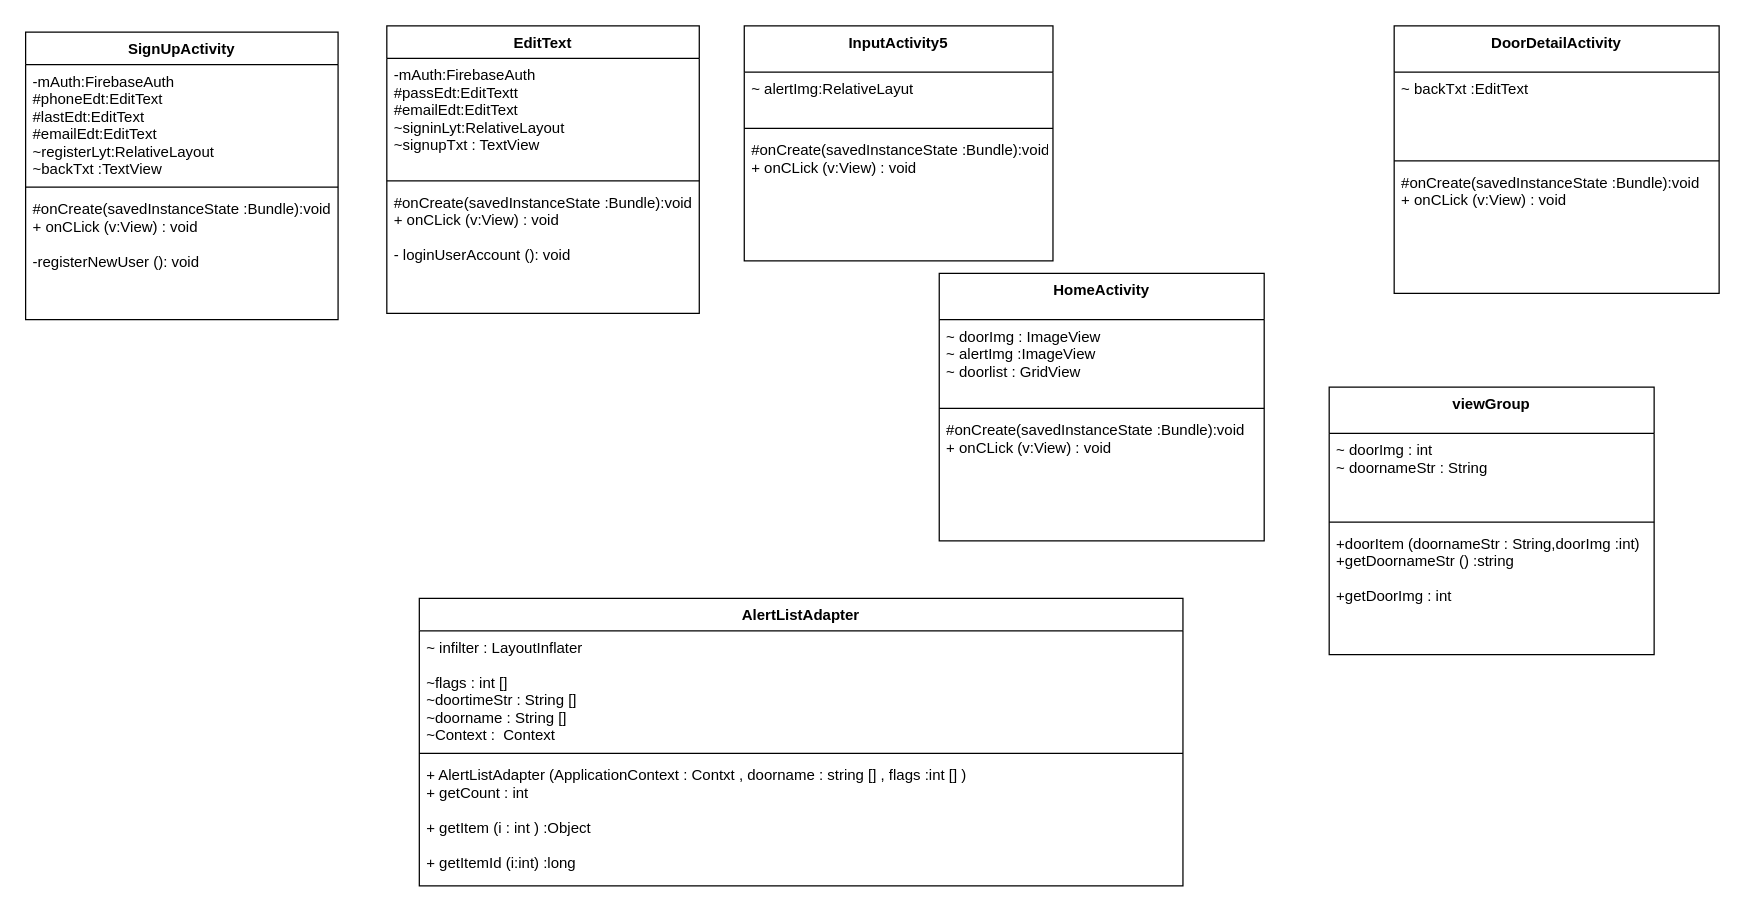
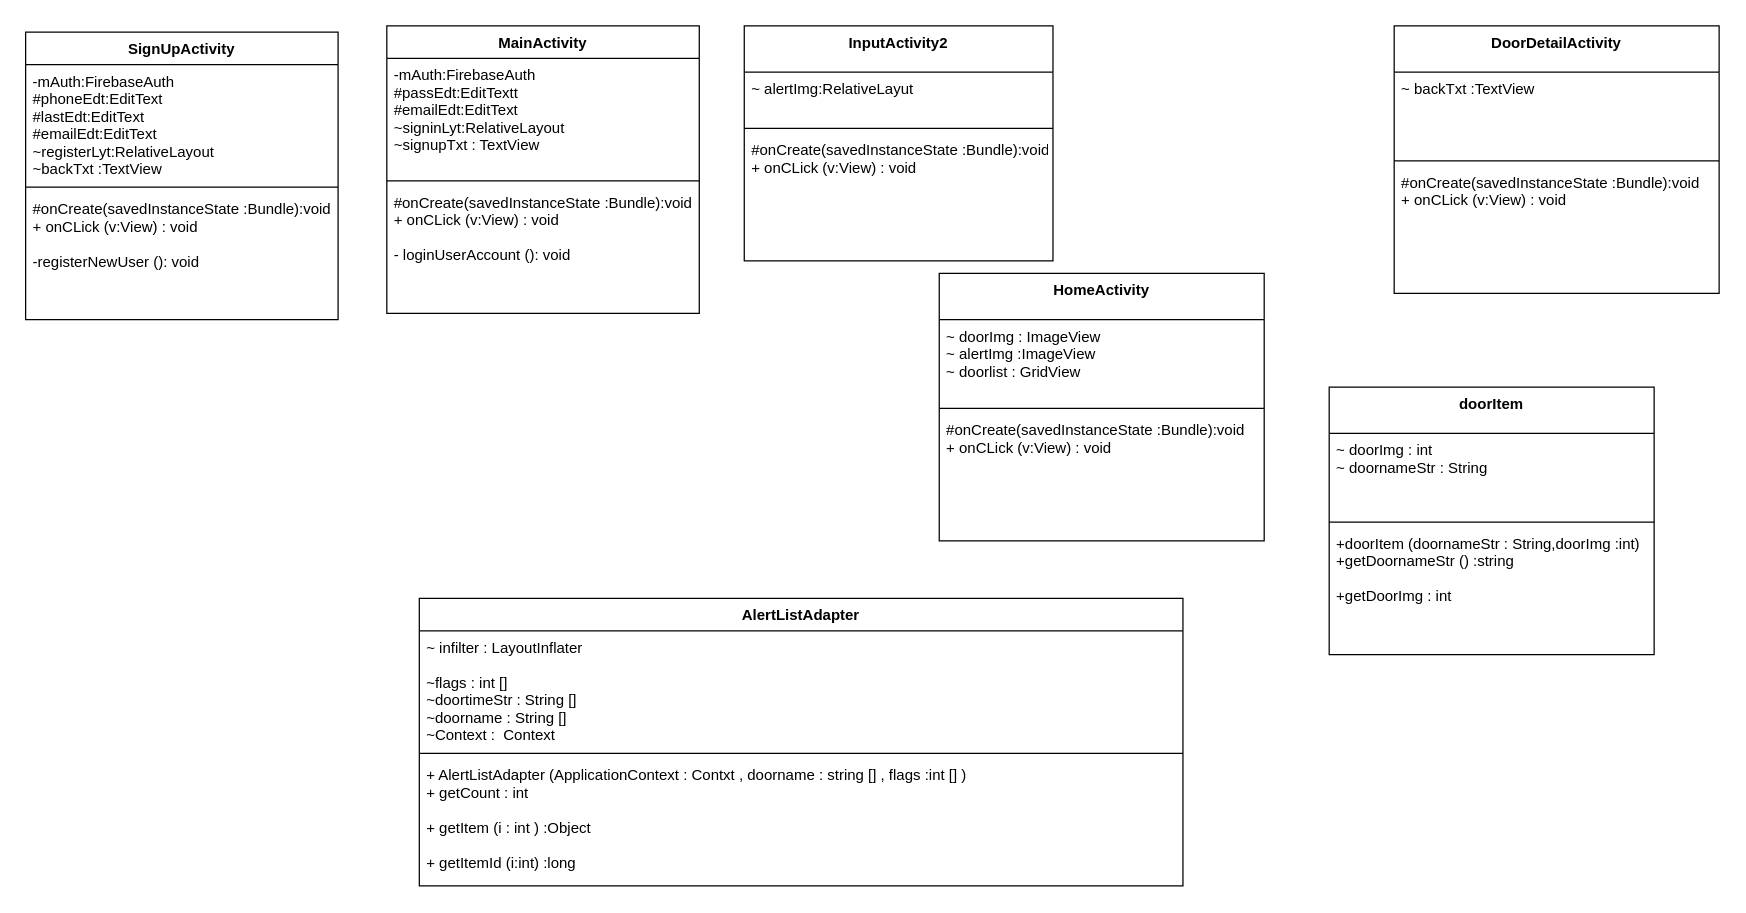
(543, 43) -> (543, 43)
(898, 43) -> (898, 43)
(1473, 89) -> (1473, 89)
(1491, 404) -> (1491, 404)
